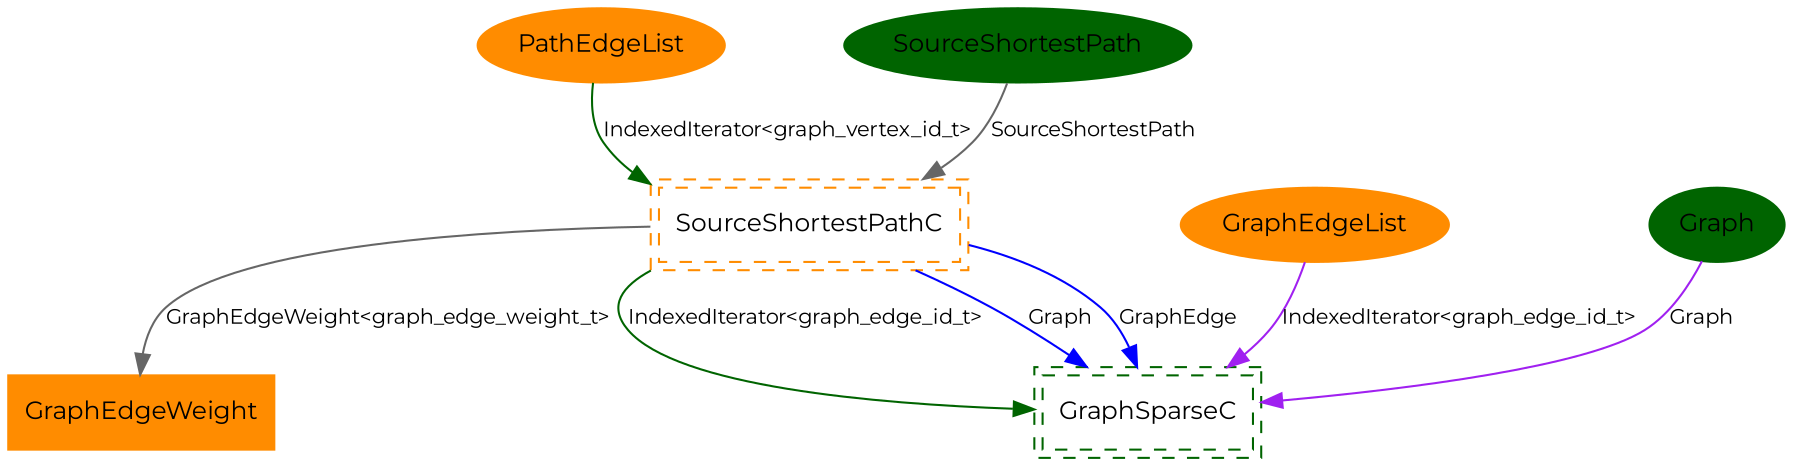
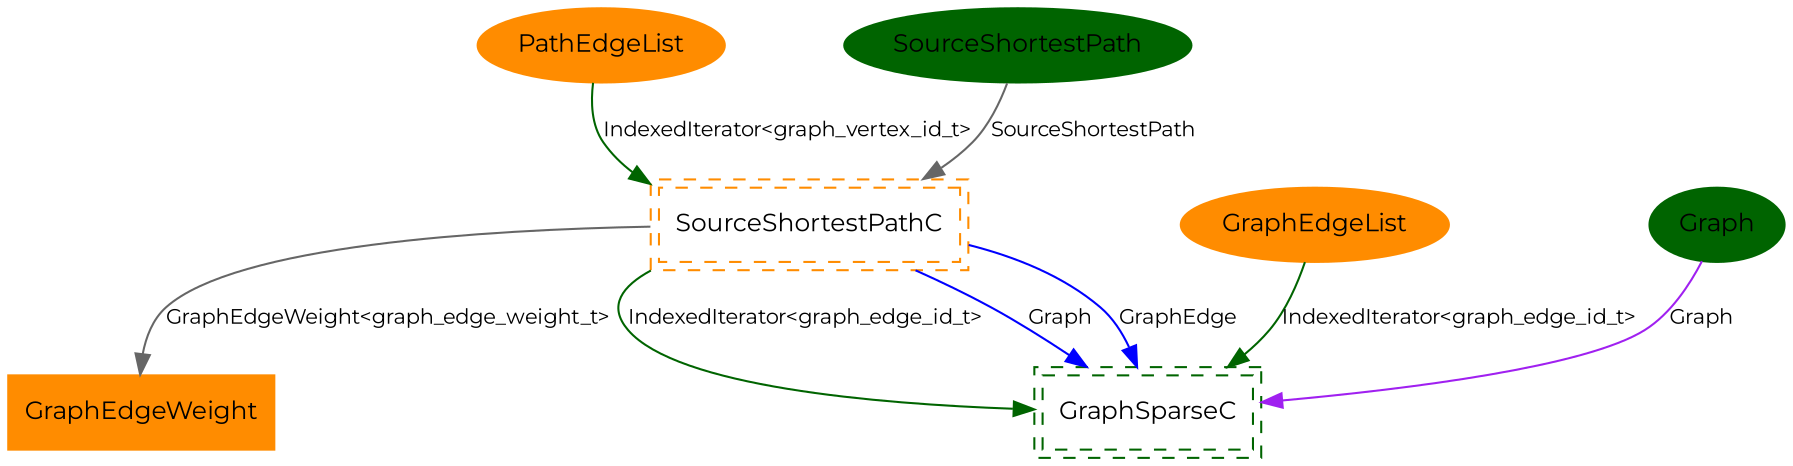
(1282, 313) -> (1282, 313)
